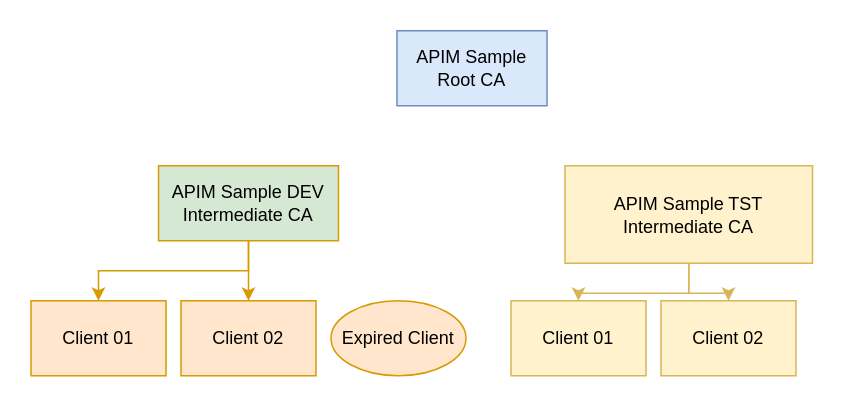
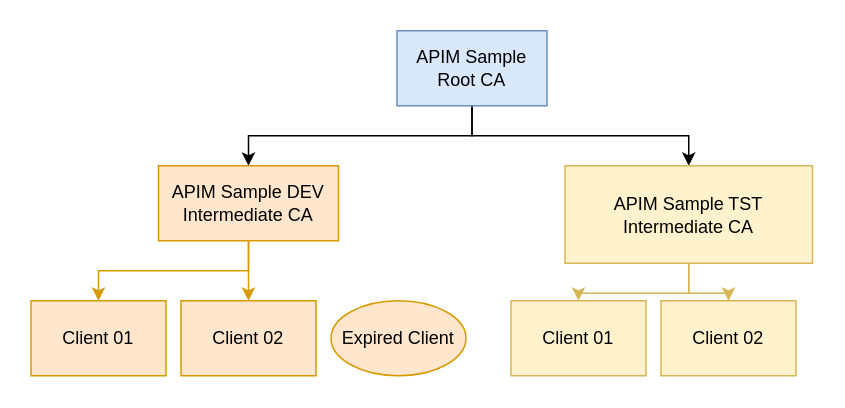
none -> (349, 136)
none -> (590, 136)
(248, 203) -> (248, 203)
